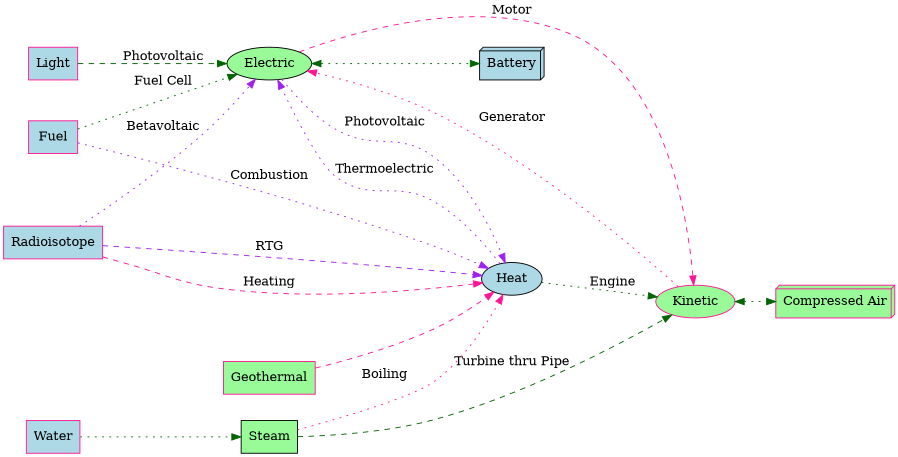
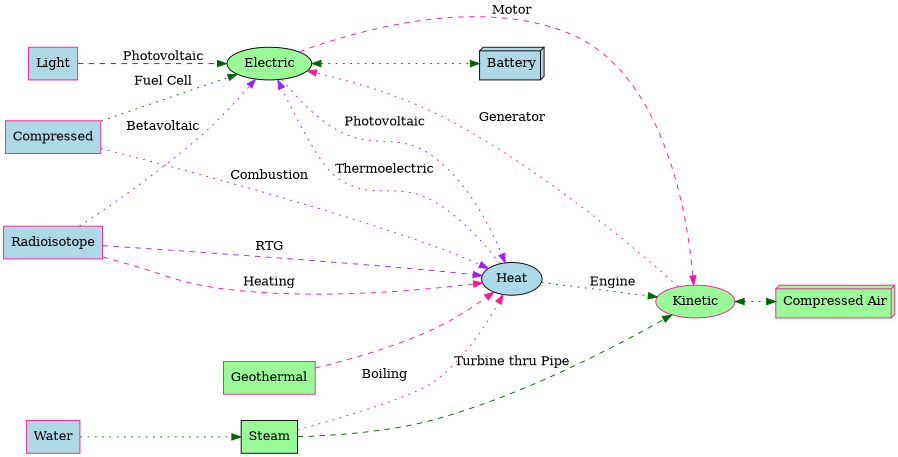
(53, 137) -> (53, 137)
